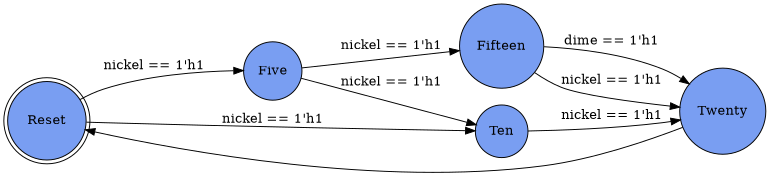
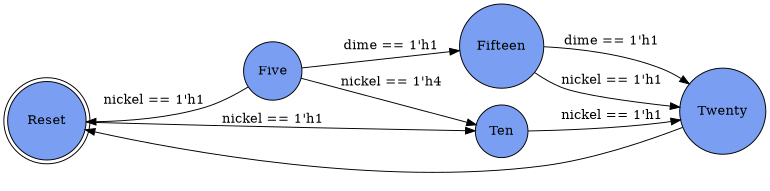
(391, 46) -> (391, 46)
(155, 77) -> (175, 114)
(391, 82) -> (391, 82)
